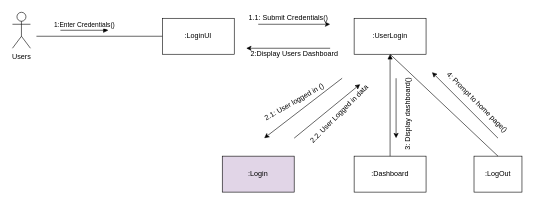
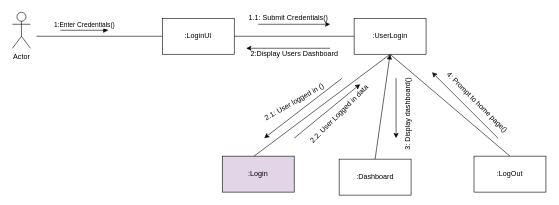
none -> (294, 36)
(22, 57) -> (22, 57)
none -> (321, 106)
(390, 174) -> (375, 177)
(498, 174) -> (510, 174)
